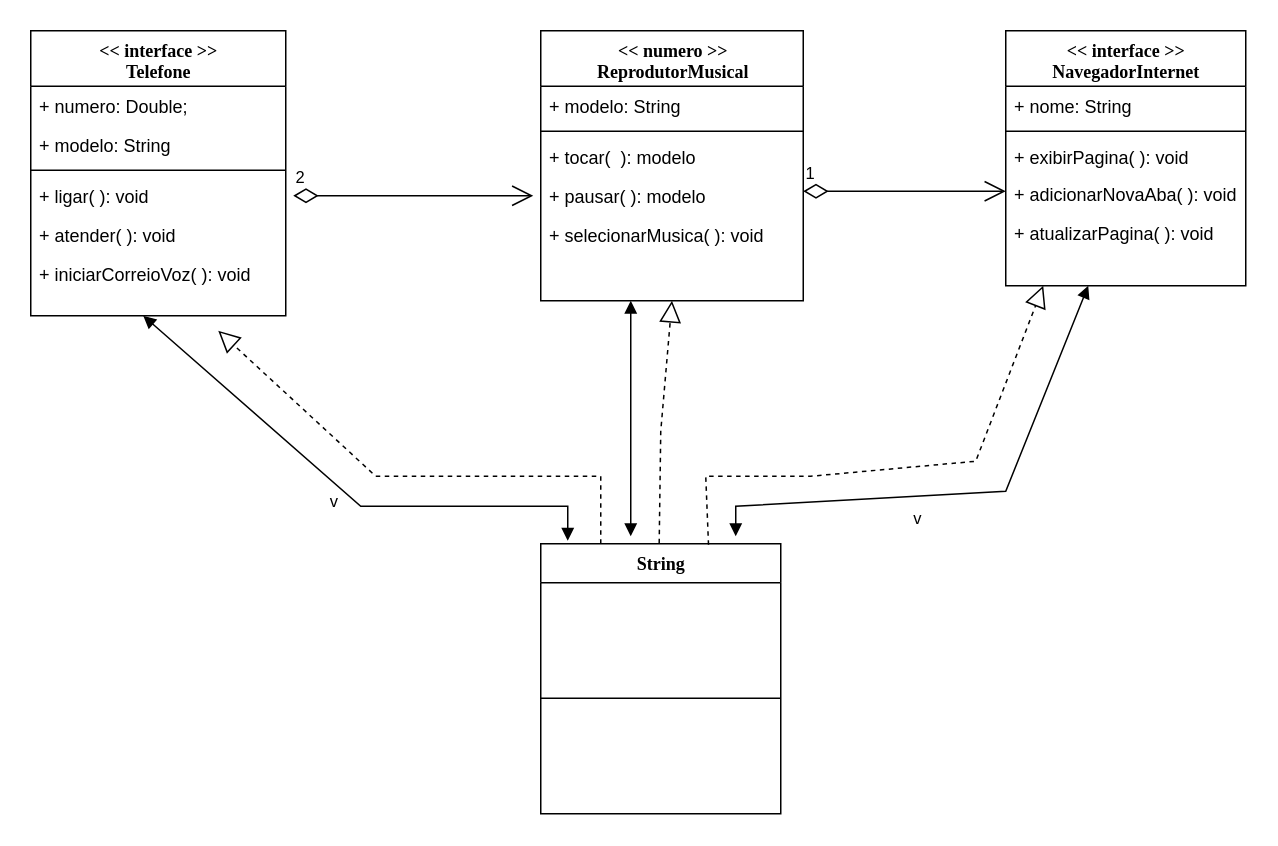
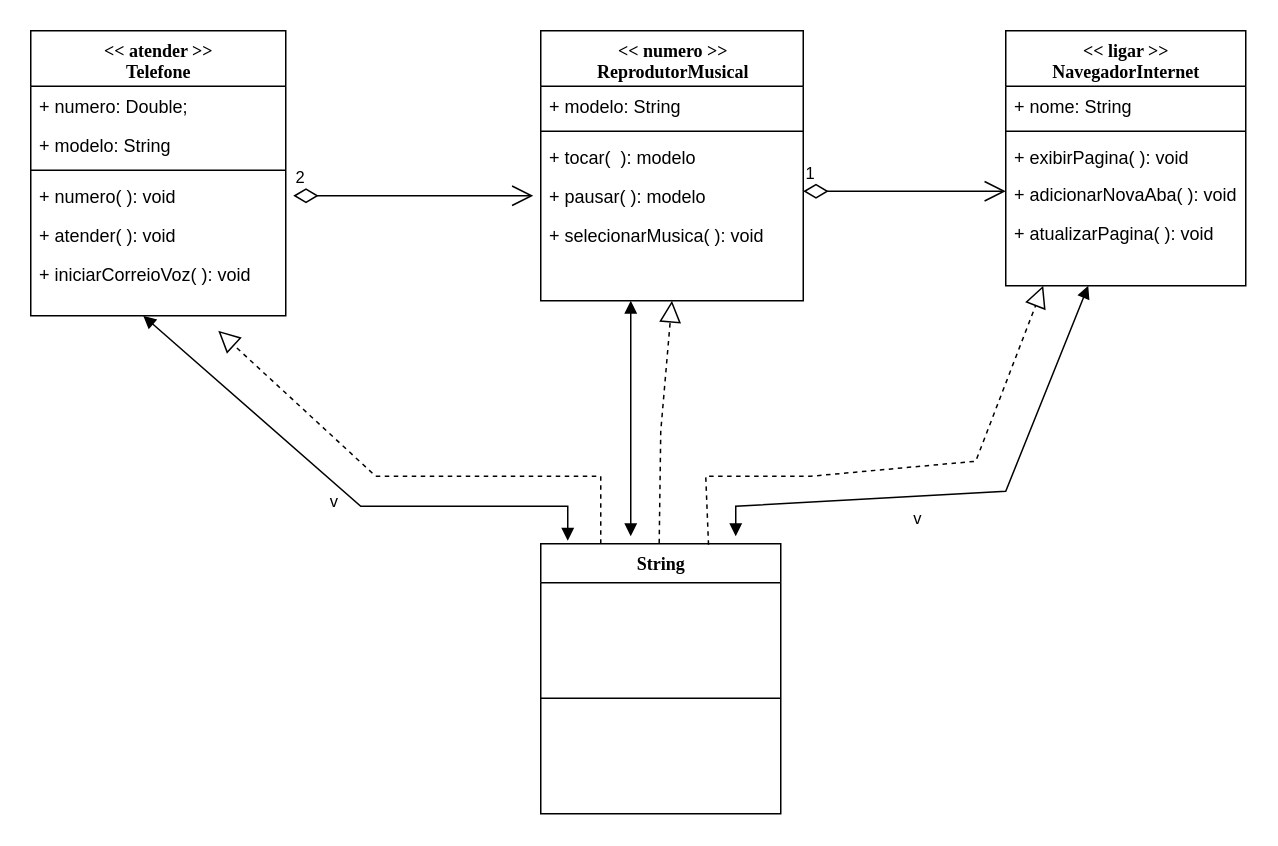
(159, 63) -> (159, 63)
(1127, 63) -> (1127, 63)
(104, 198) -> (114, 198)
